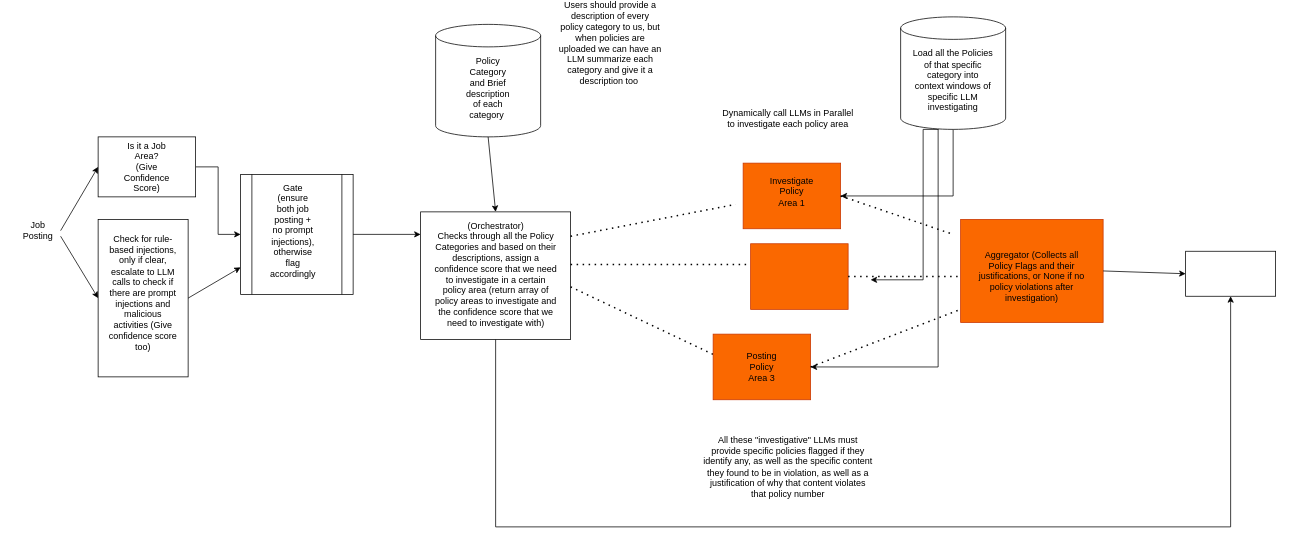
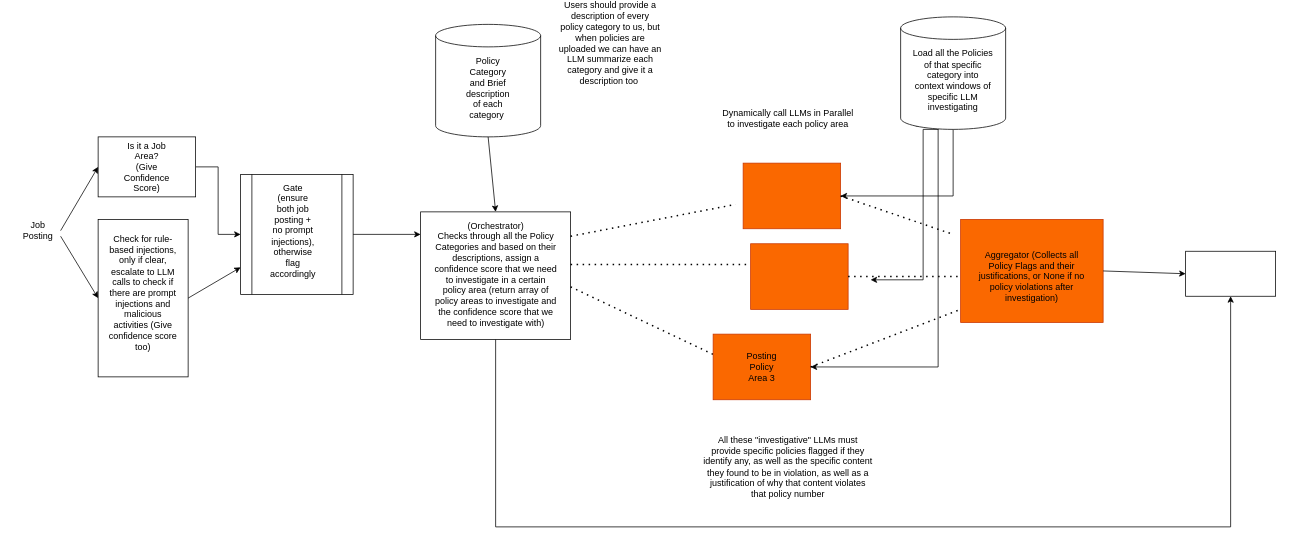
(792, 191) -> none
